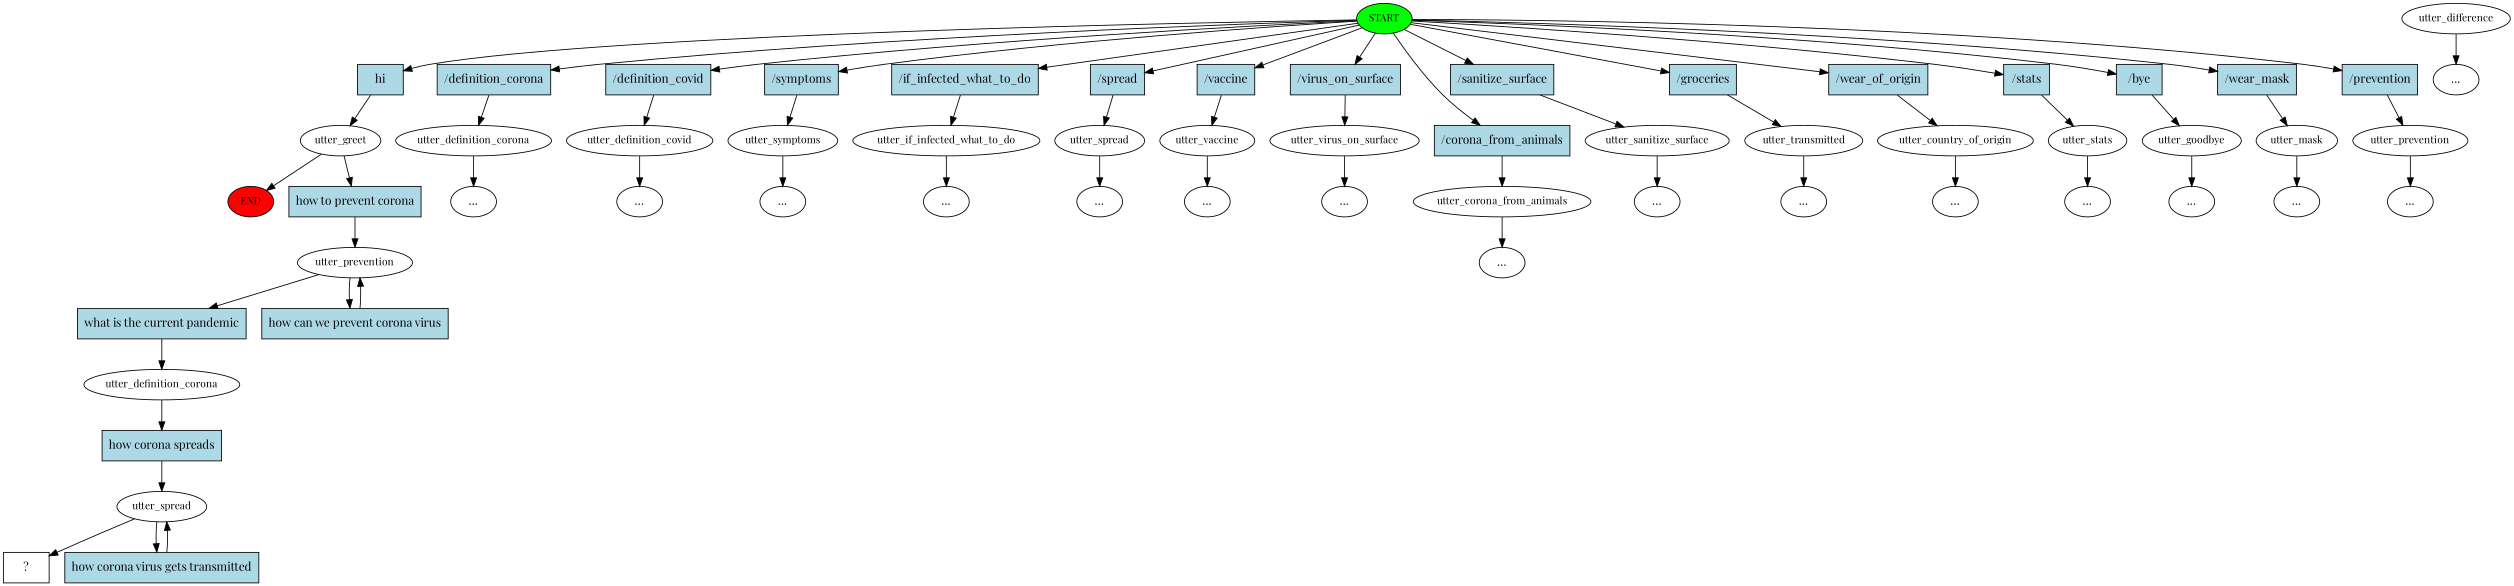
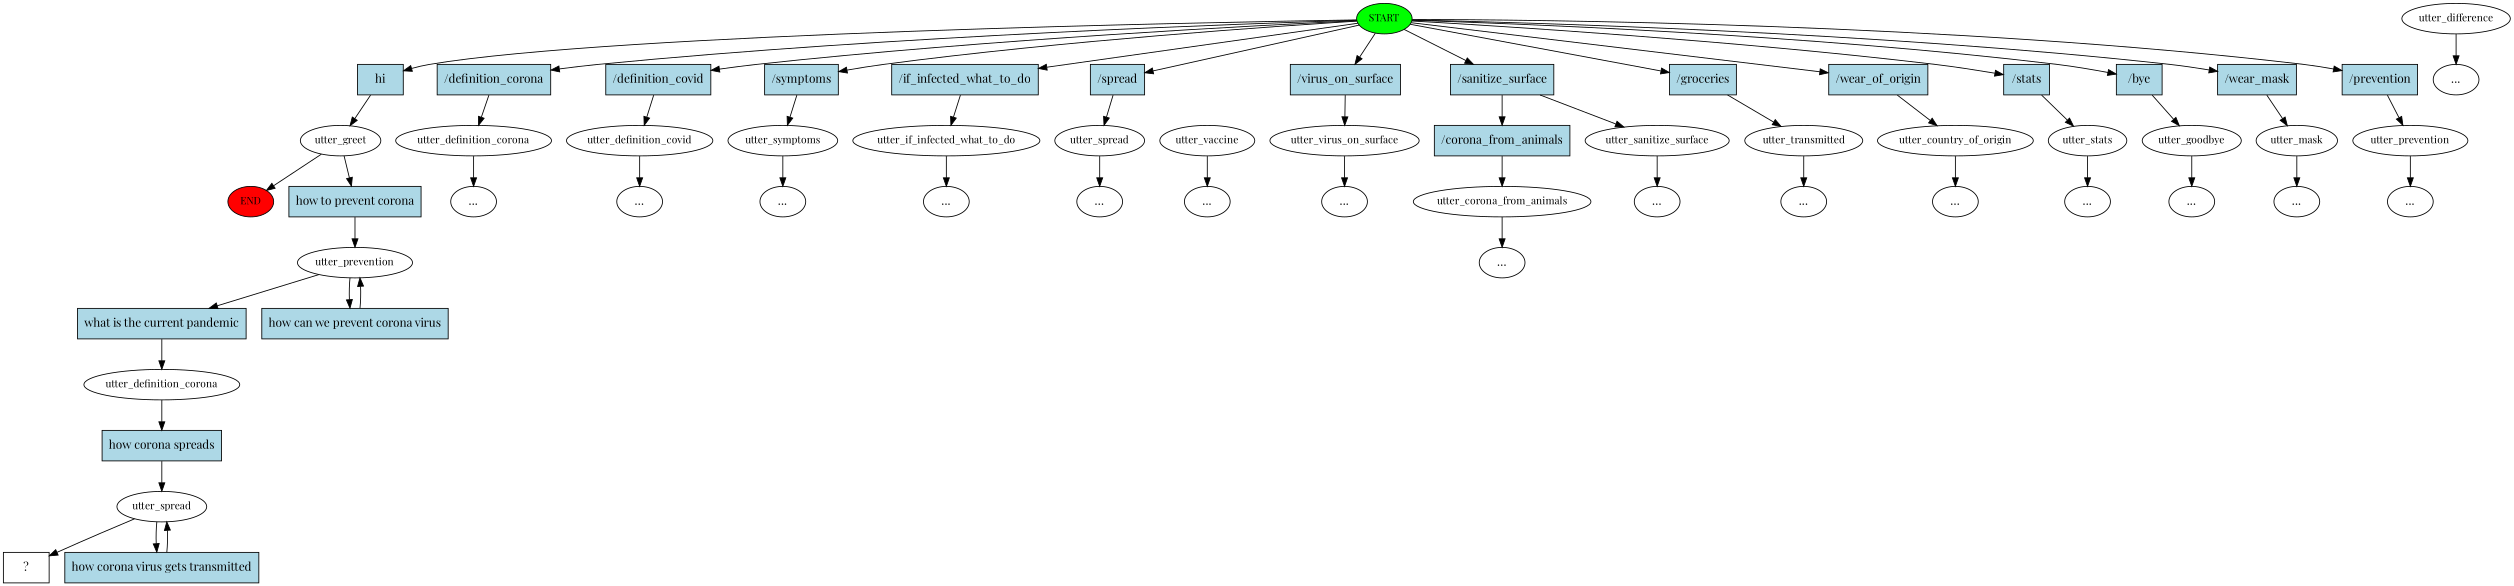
(1226, 80) -> none
(1429, 80) -> (1502, 106)
